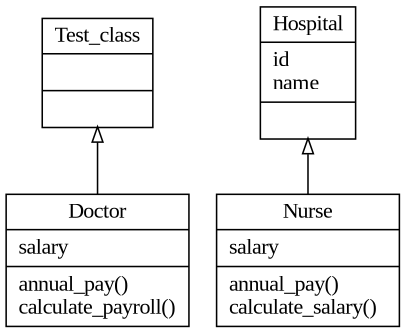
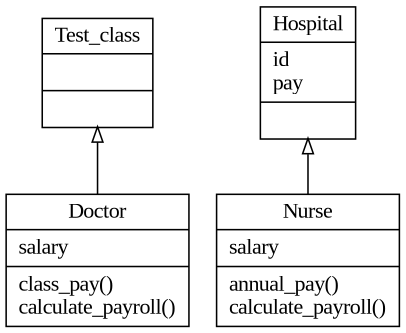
(296, 83) -> (288, 83)
(74, 284) -> (66, 284)
(303, 307) -> (308, 307)
